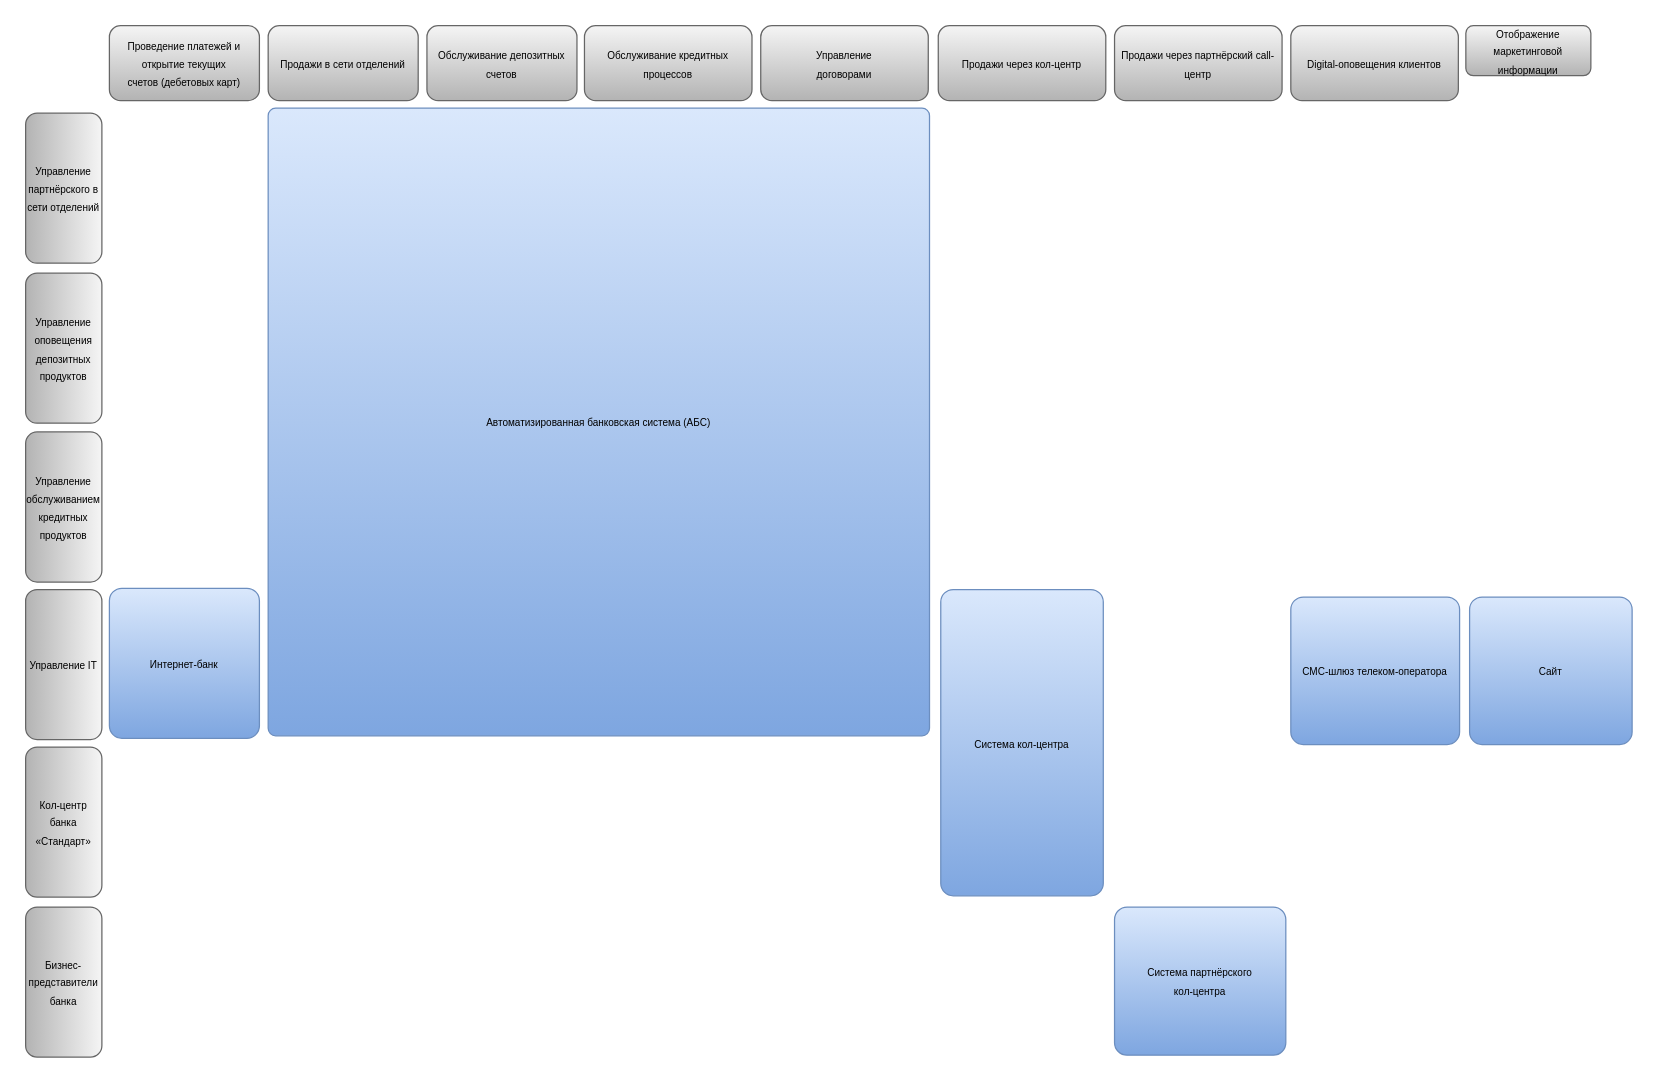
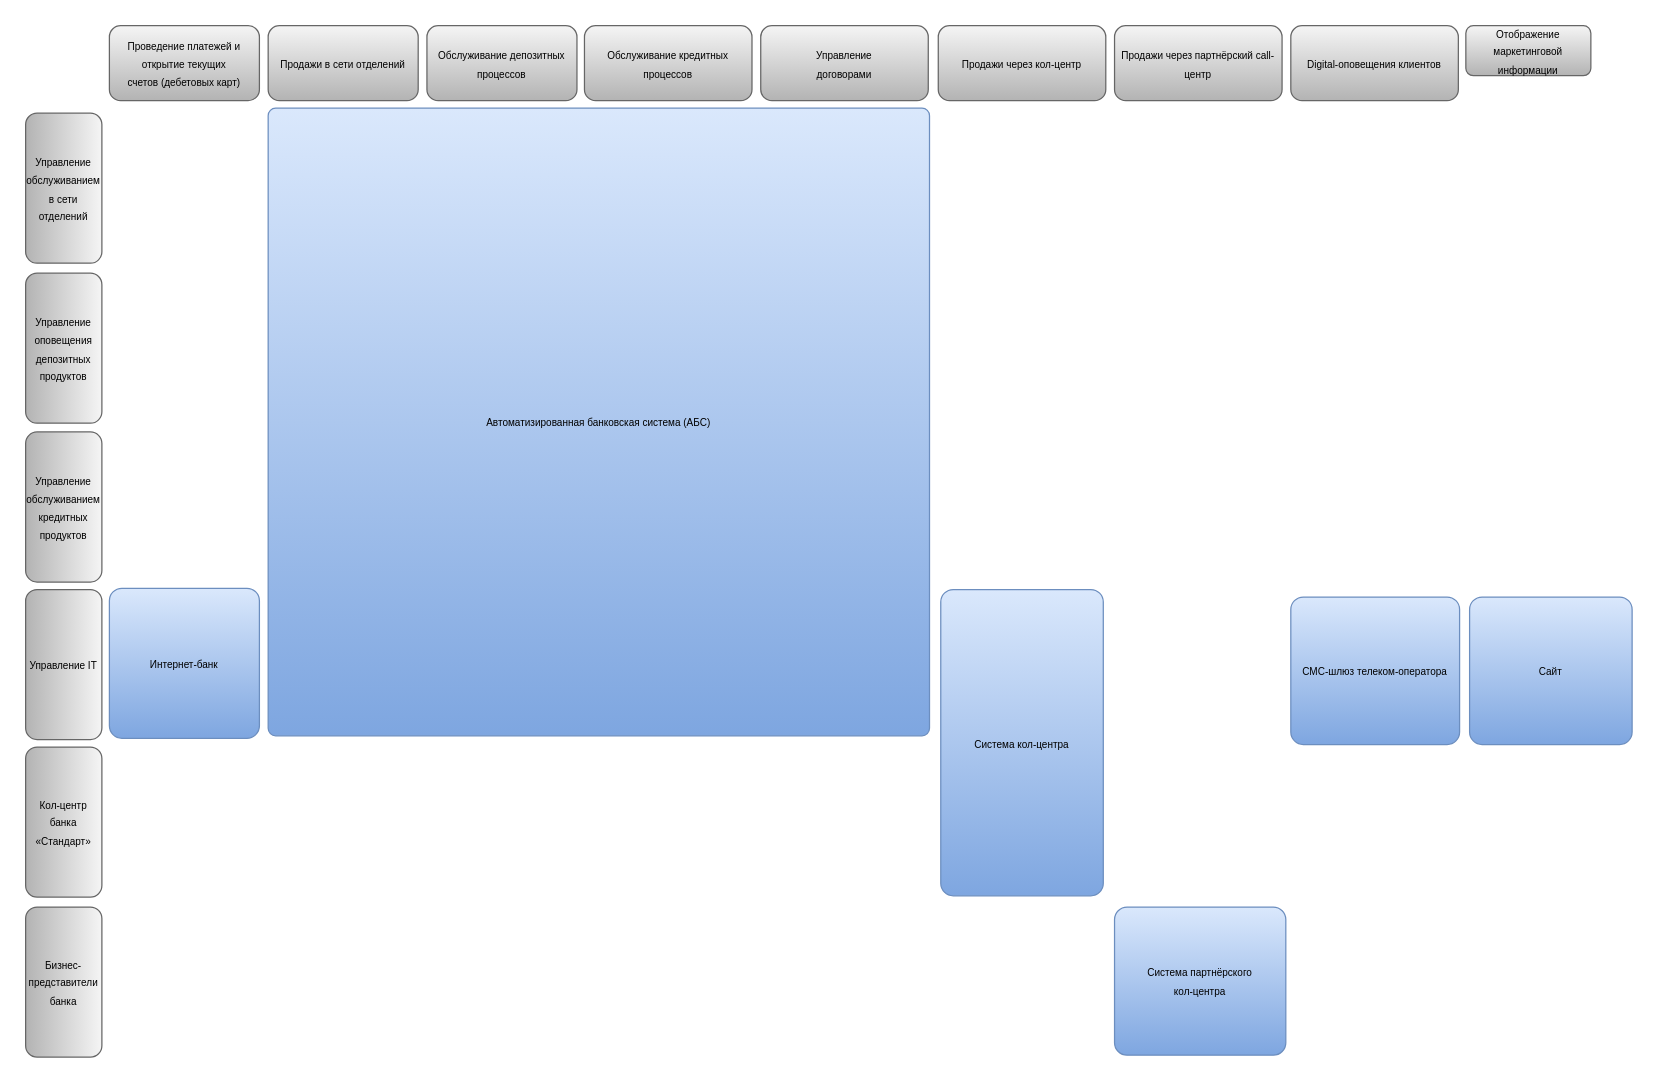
(502, 63) -> (502, 63)
(64, 188) -> (64, 188)
